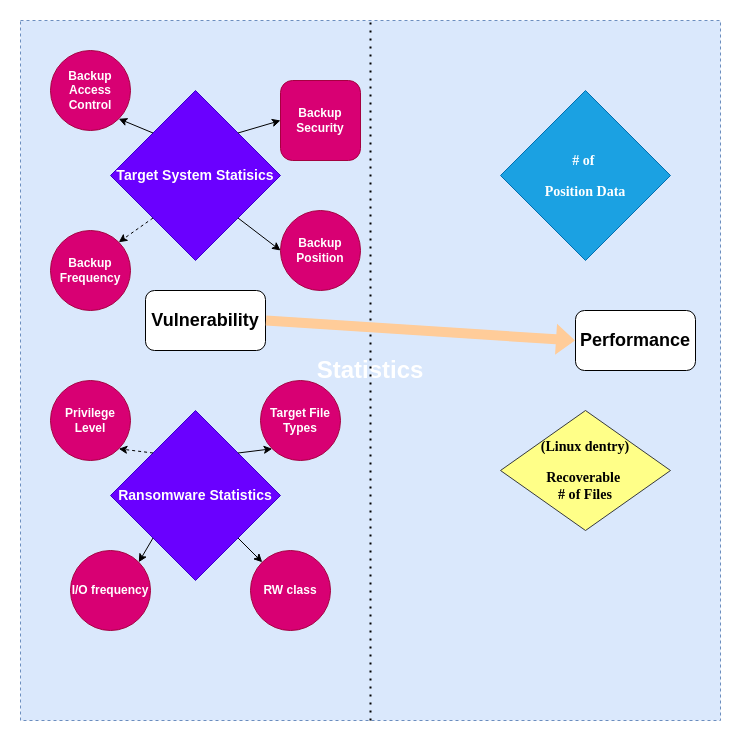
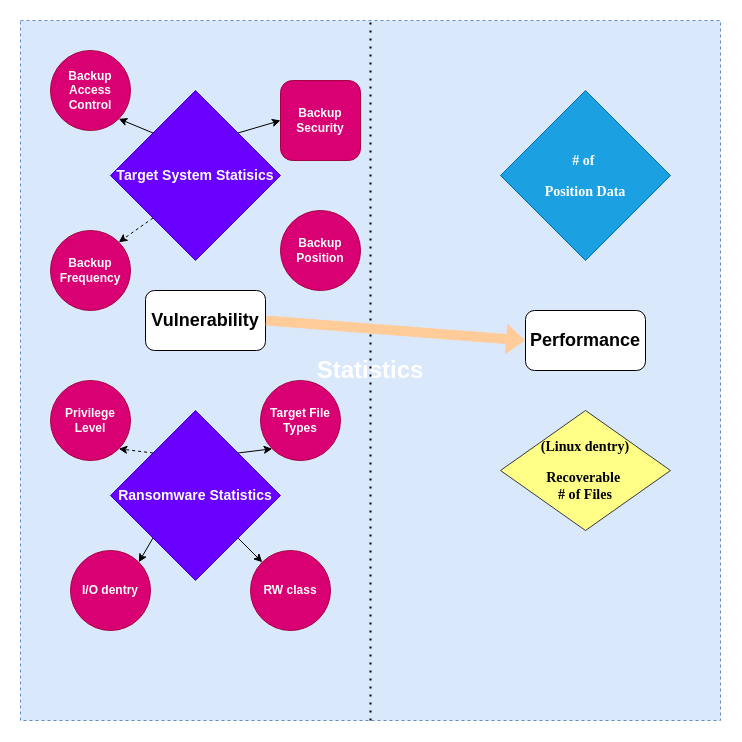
(256, 232) -> none
(636, 341) -> (586, 341)
(111, 591) -> (111, 591)
